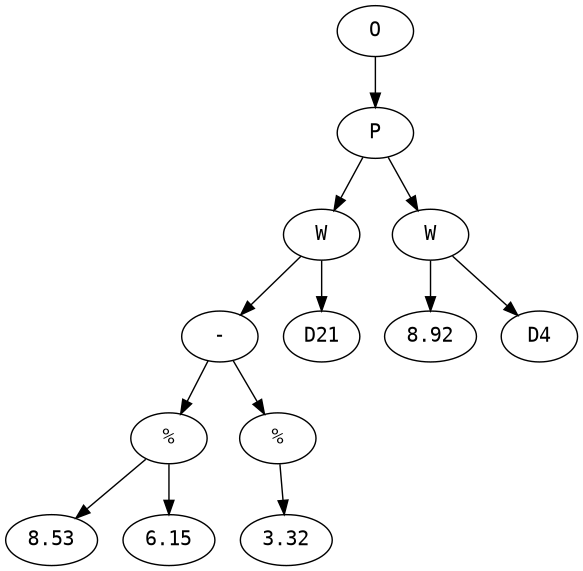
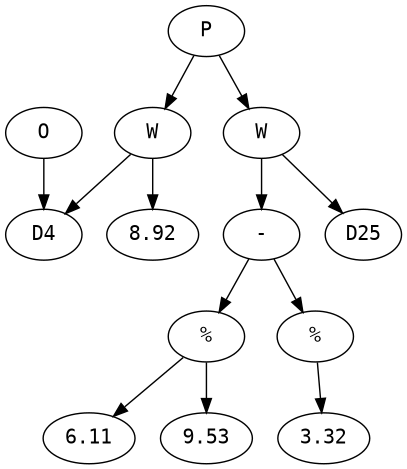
(375, 75) -> (44, 177)
(322, 337) -> (363, 235)
(52, 540) -> (206, 438)
(169, 540) -> (89, 438)
